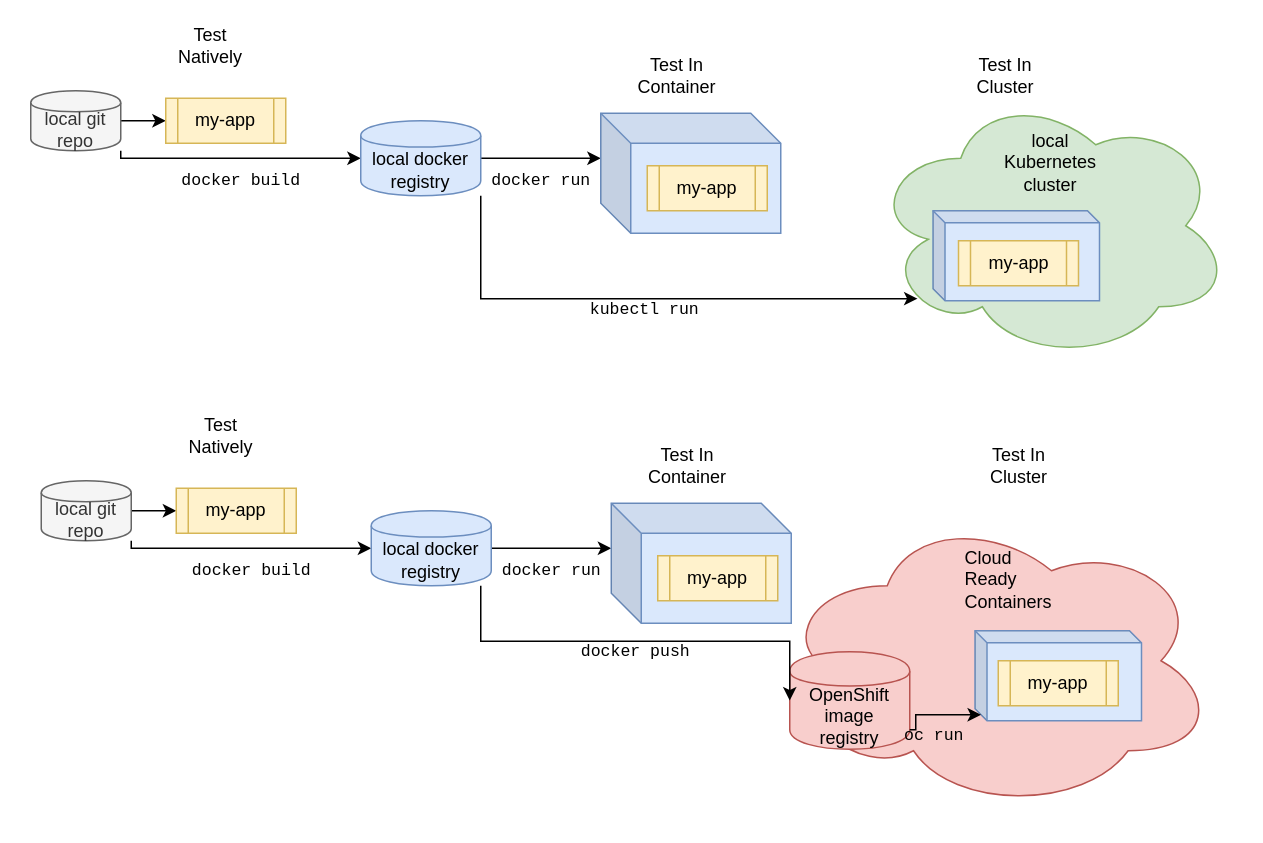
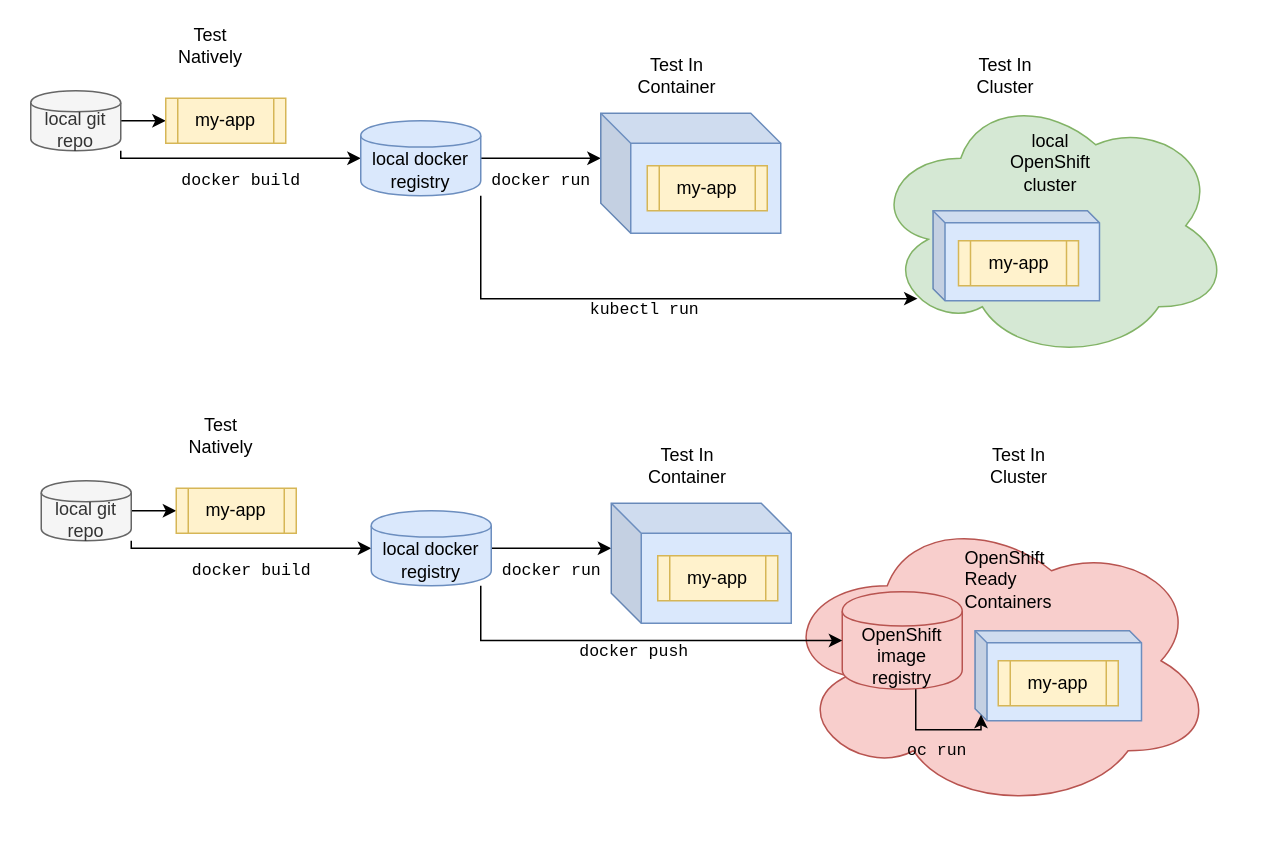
(1051, 164) -> (1051, 164)
(1013, 581) -> (1013, 581)
(850, 701) -> (902, 641)
